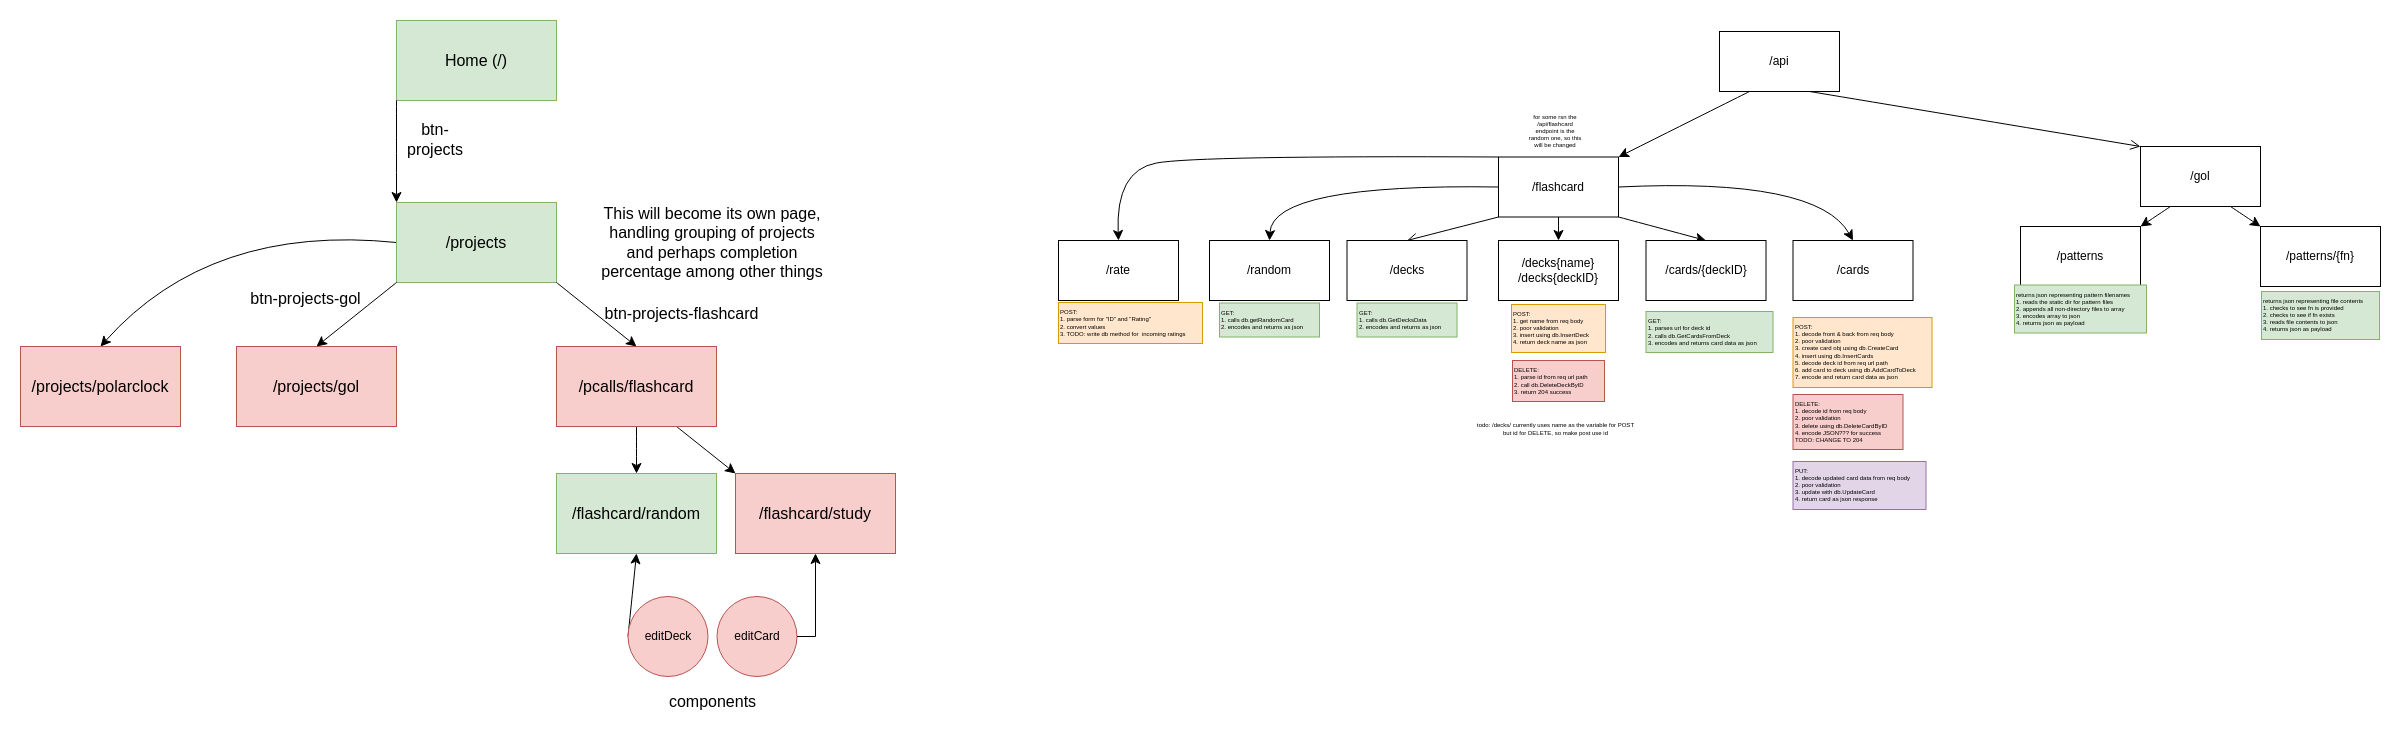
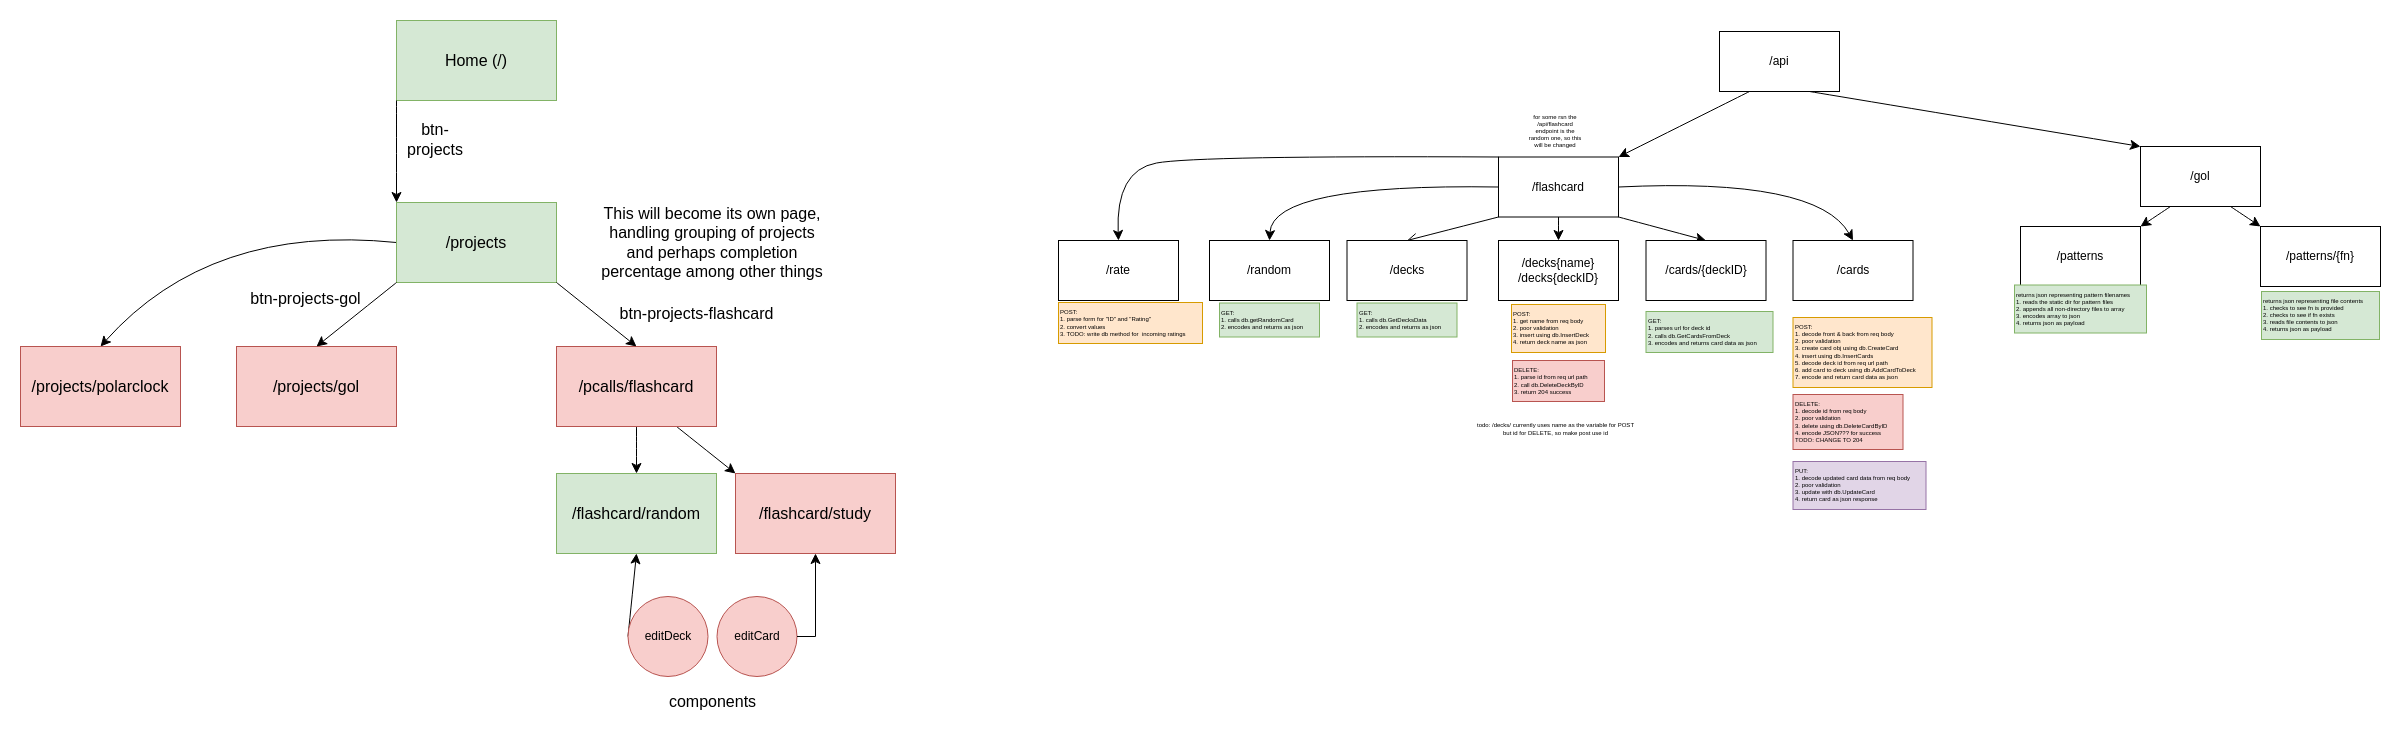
(2133, 145) -> (2131, 145)
(682, 313) -> (697, 313)
